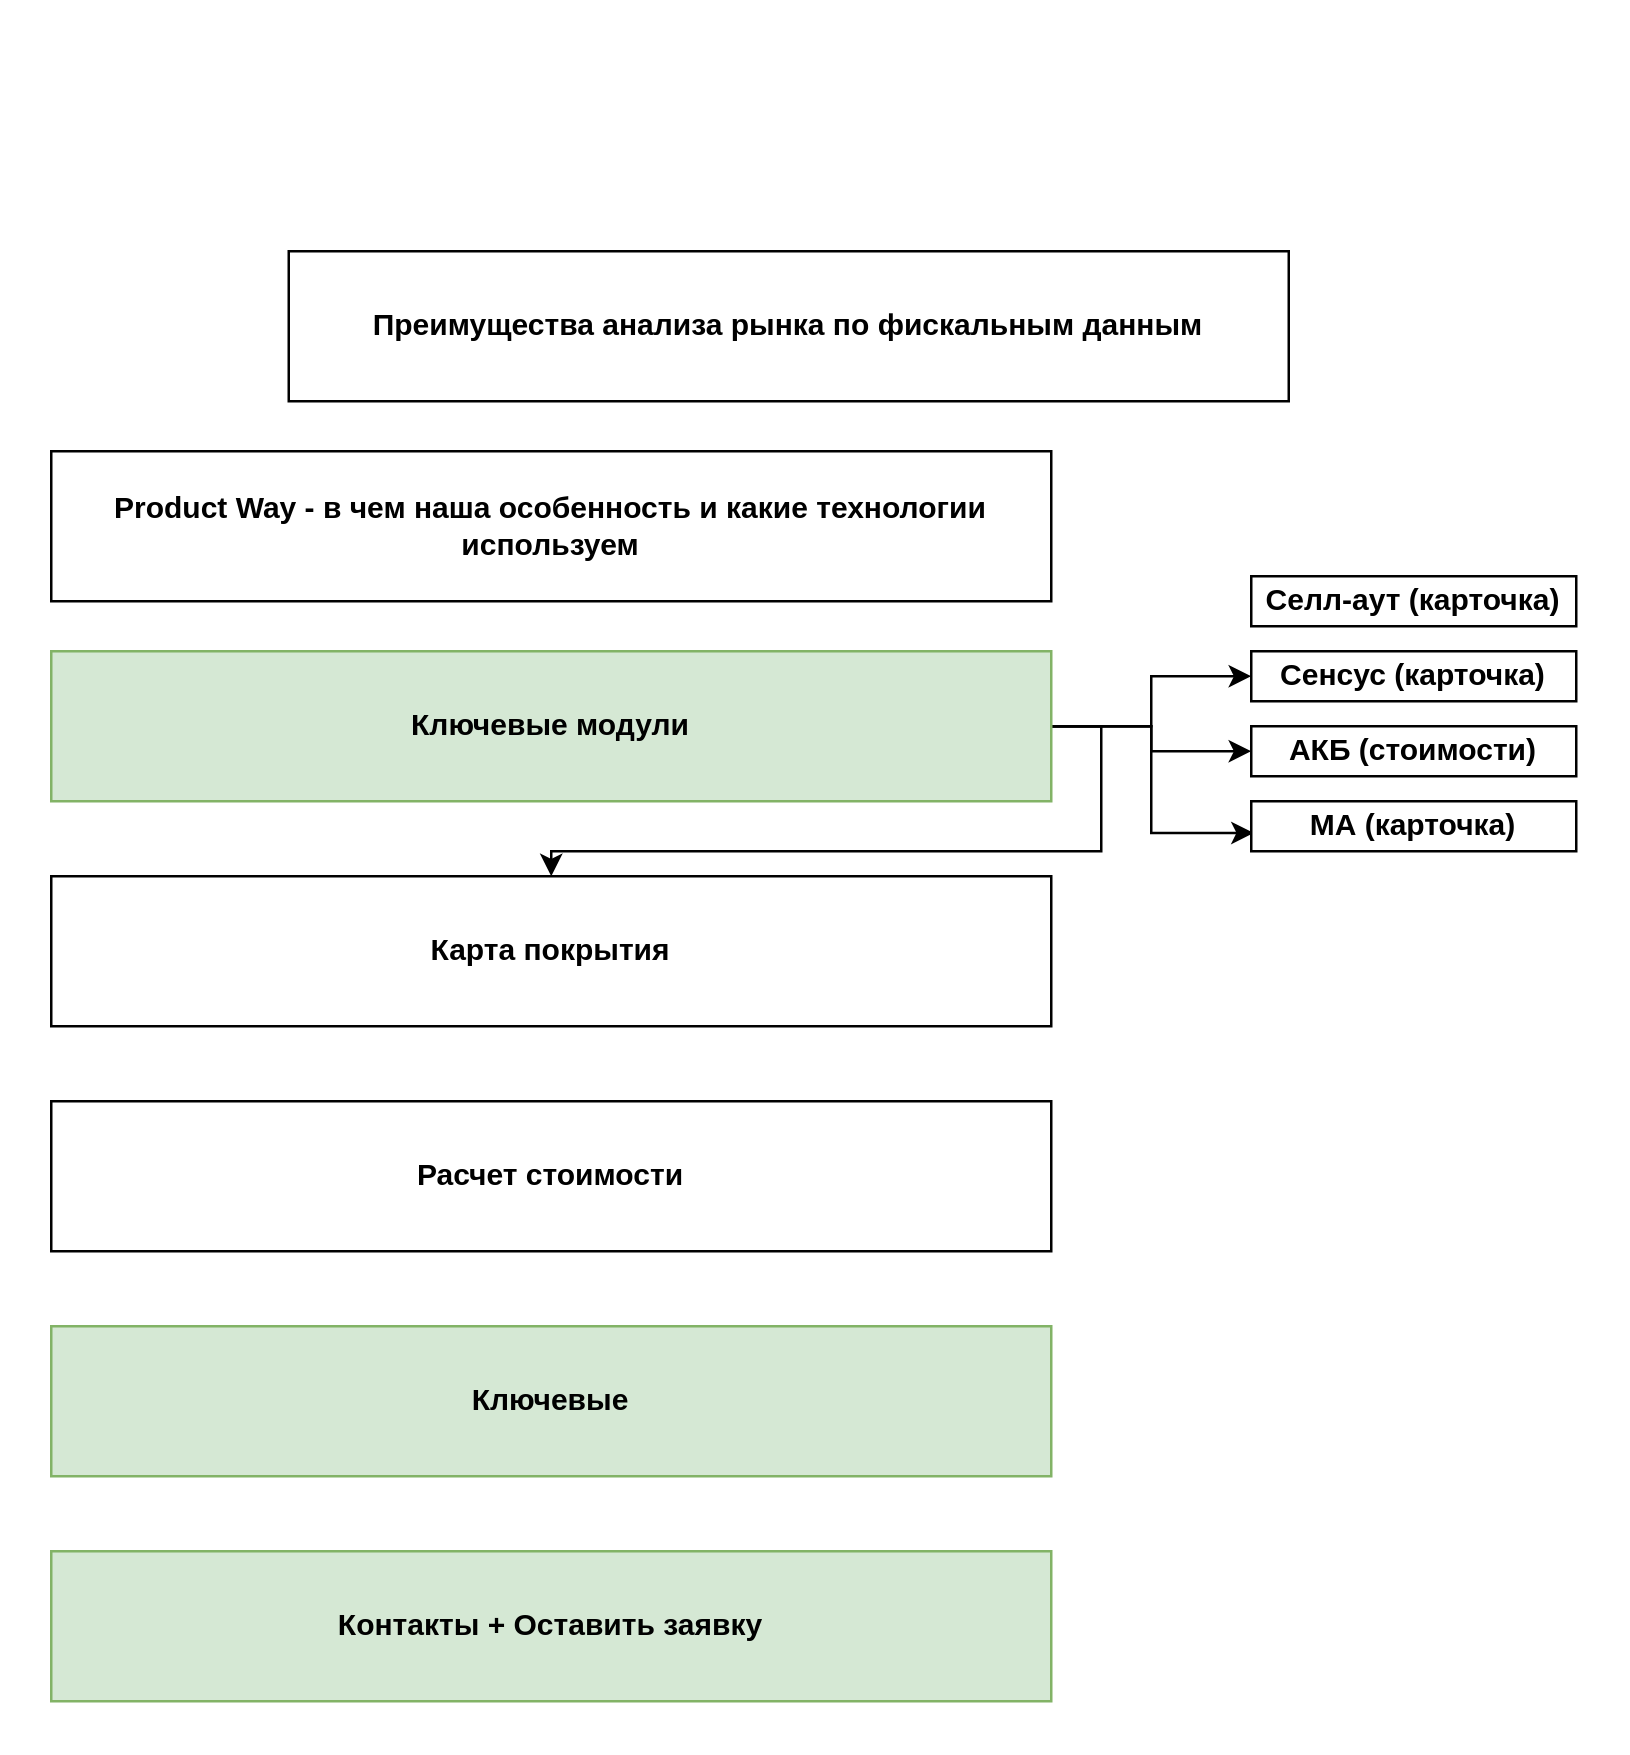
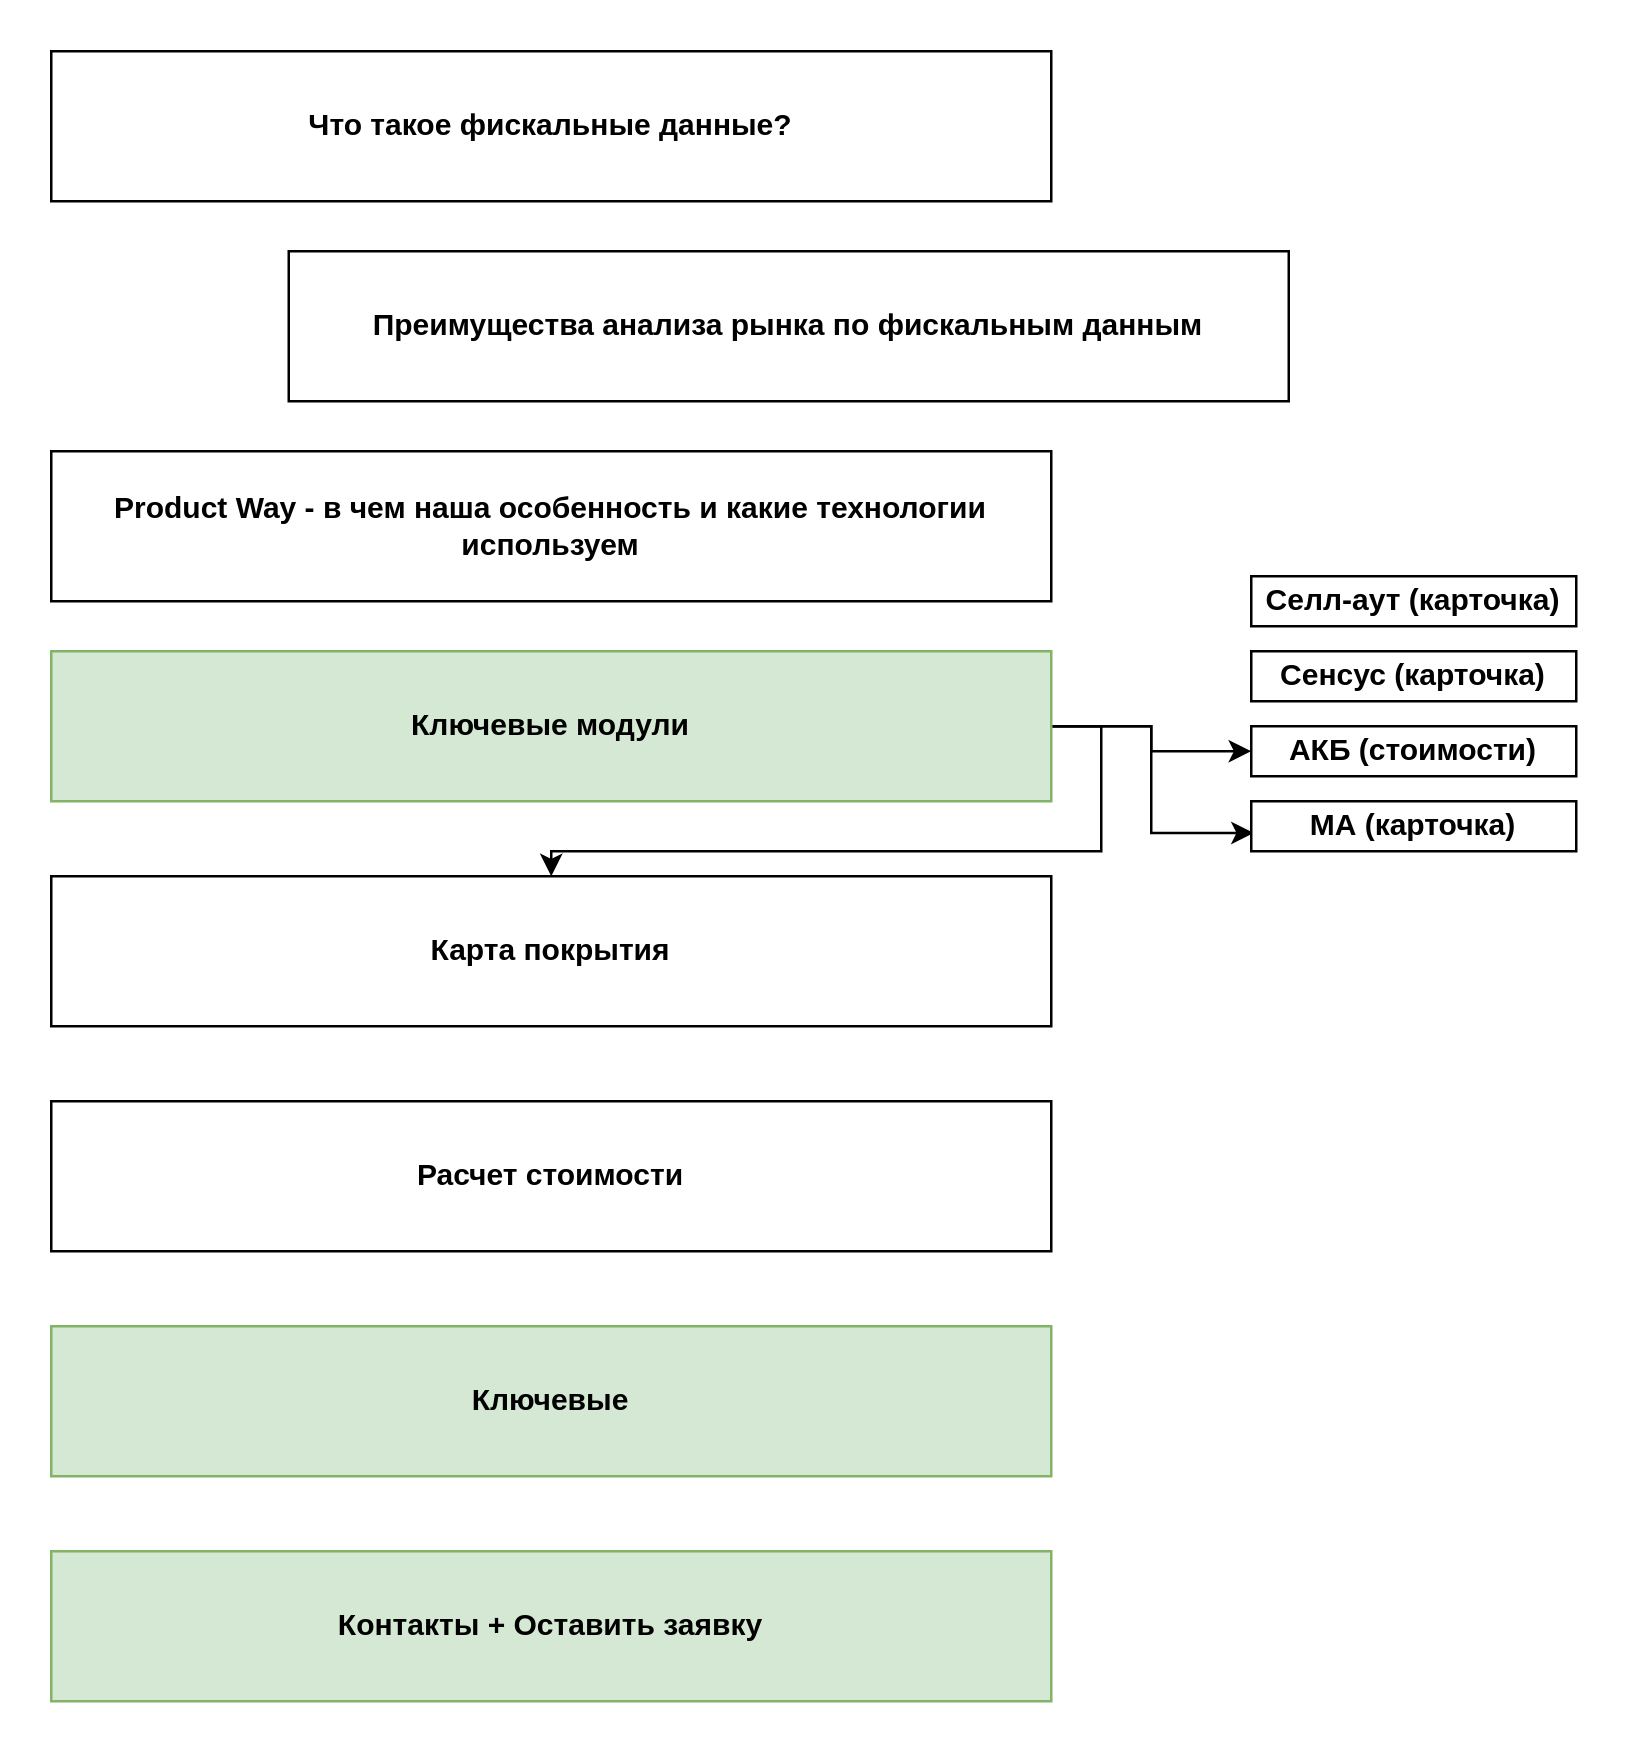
none -> (551, 126)
(1170, 676) -> none
